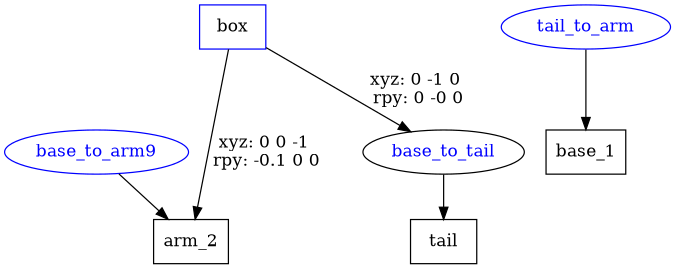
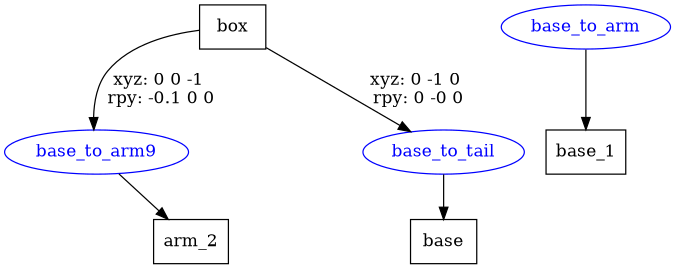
(233, 27) -> (233, 27)
(586, 27) -> (586, 27)
(213, 128) -> (128, 54)
(444, 152) -> (444, 152)
(444, 242) -> (444, 242)
